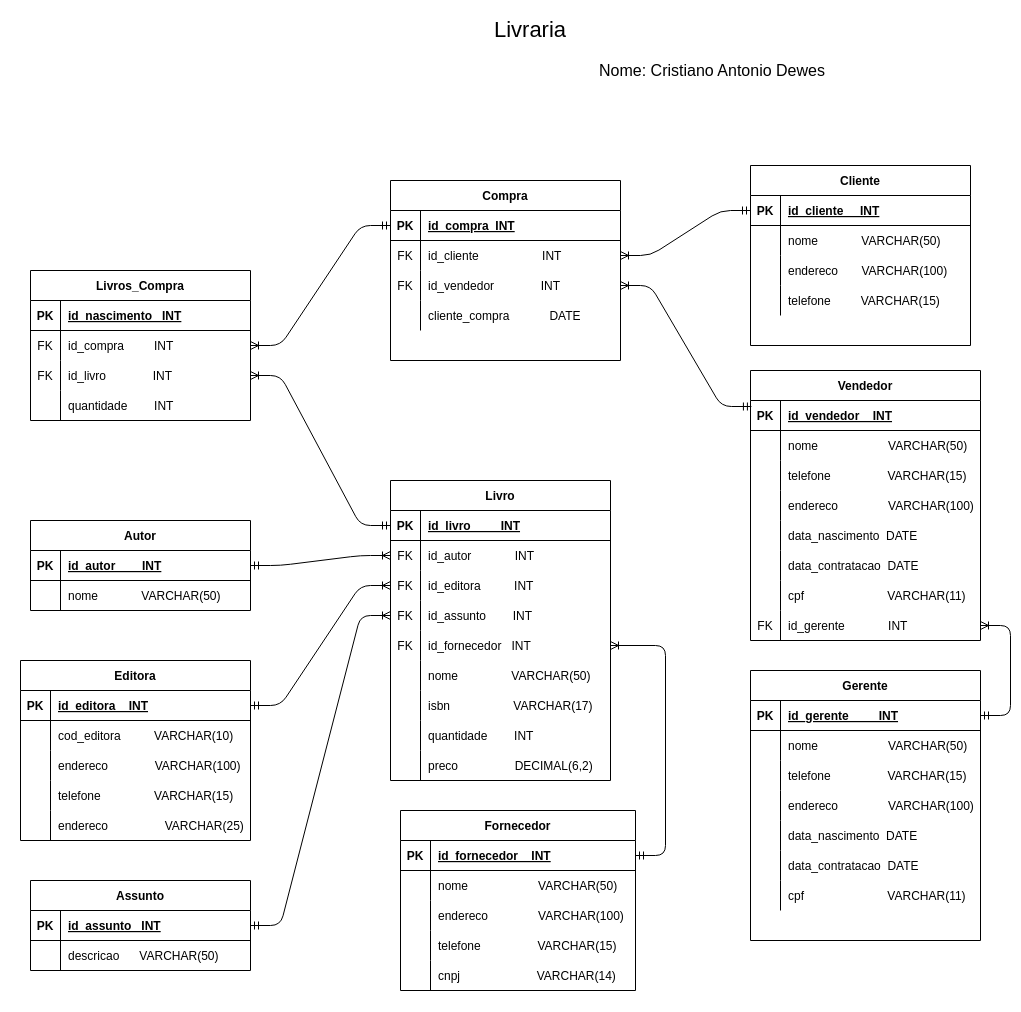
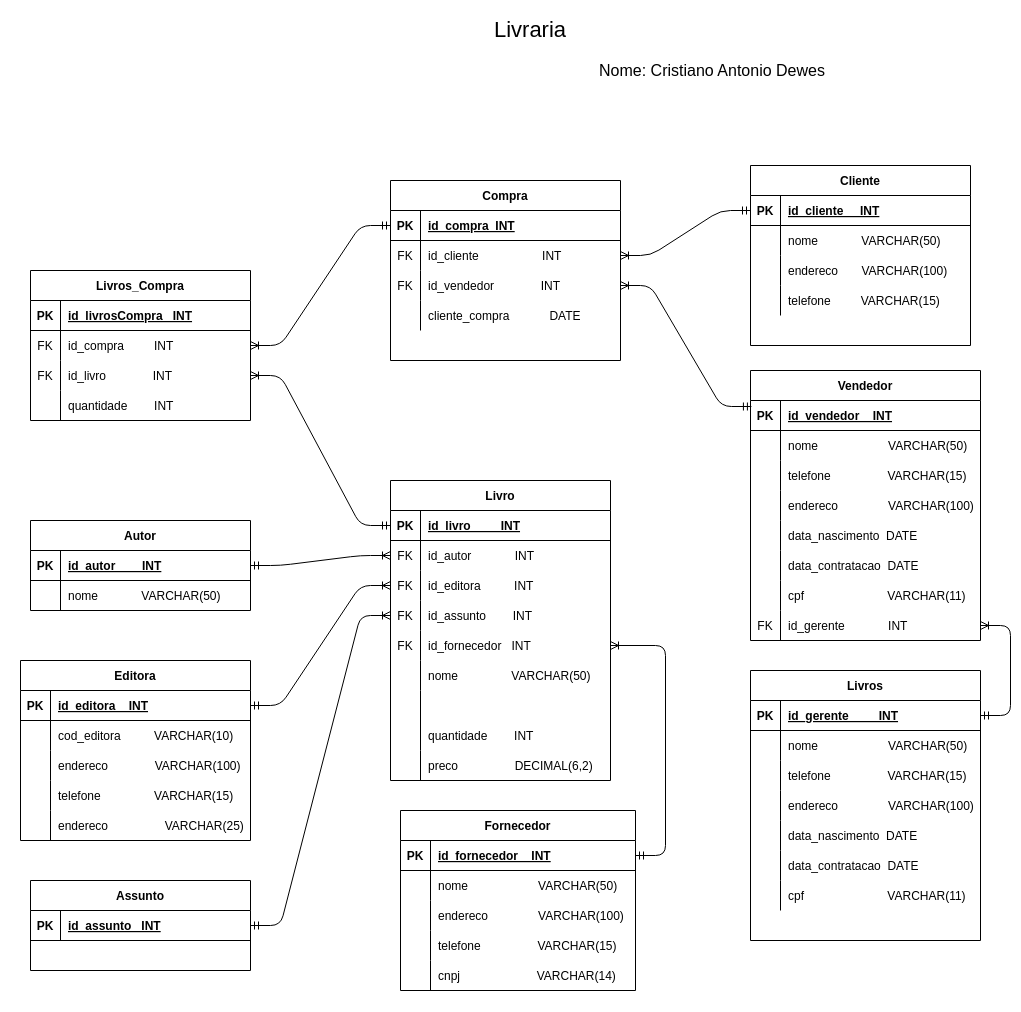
(127, 316) -> (132, 316)
(865, 686) -> (865, 686)
(516, 706) -> none
(156, 956) -> none
